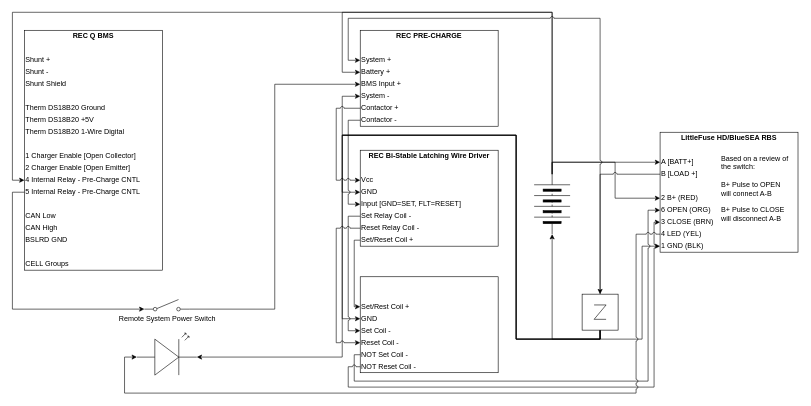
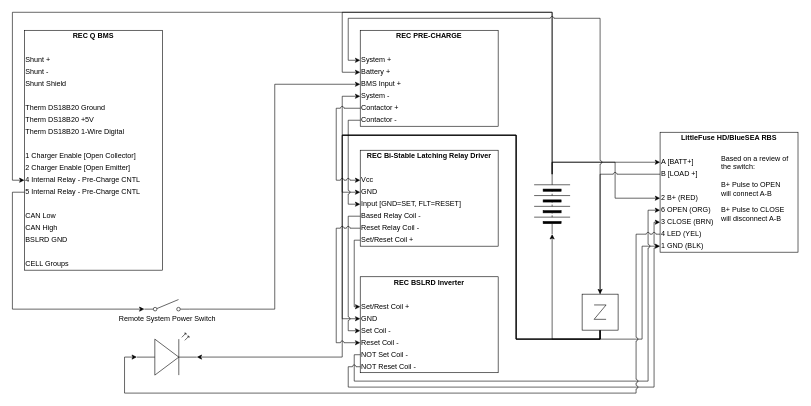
(429, 156) -> (429, 156)
(388, 216) -> (392, 216)
none -> (429, 283)
